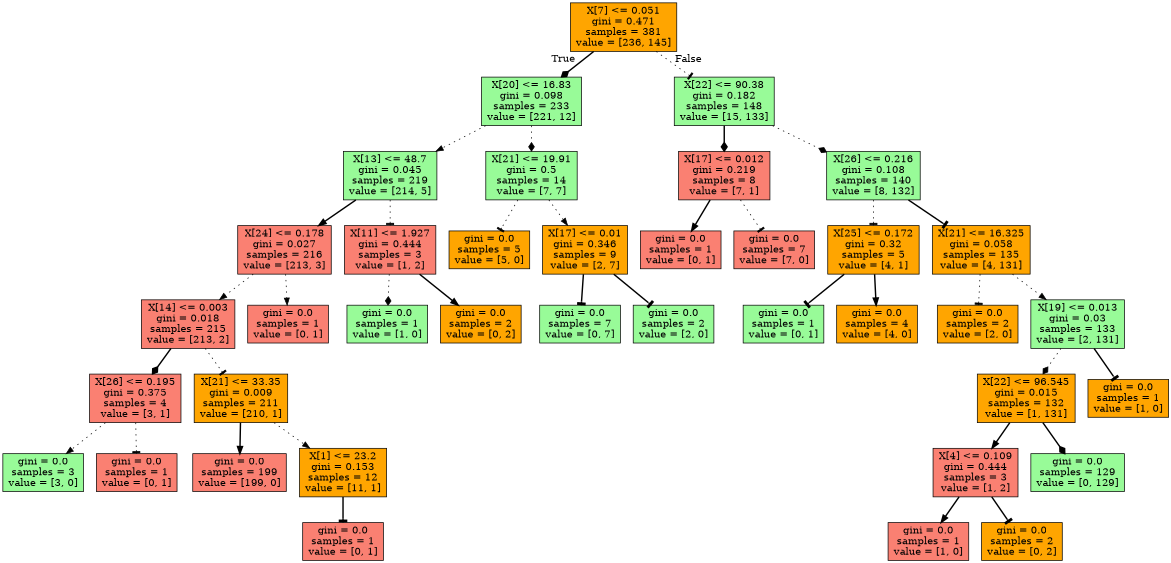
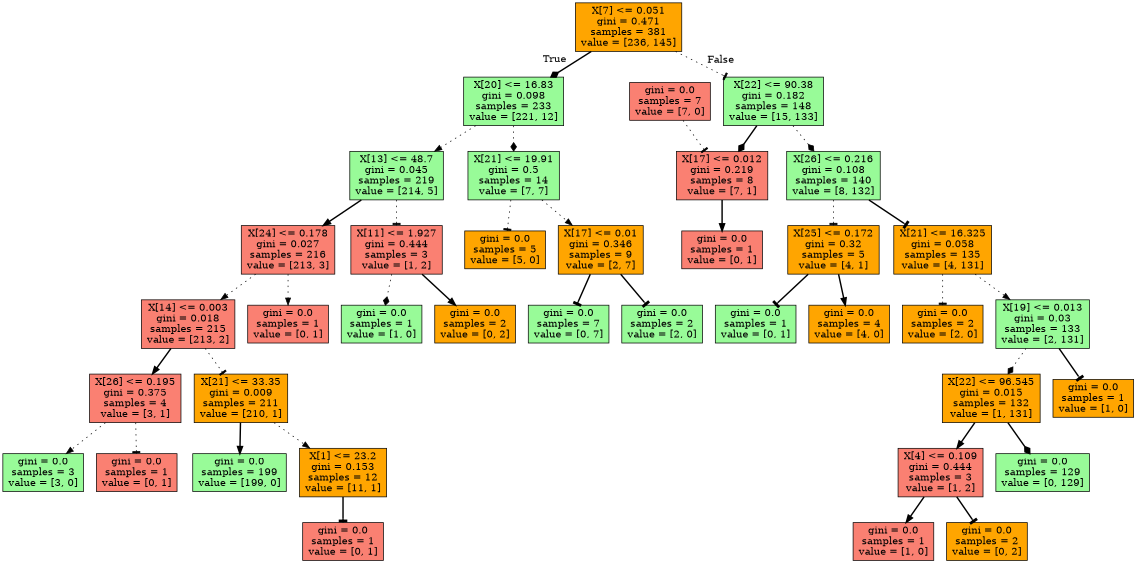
(750, 214) -> (693, 134)
(164, 358) -> (164, 358)
(240, 473) -> (240, 473)
